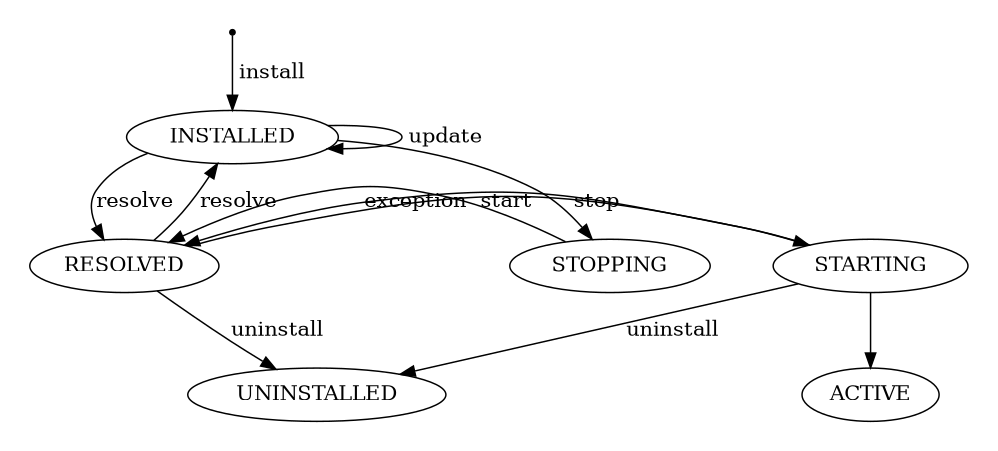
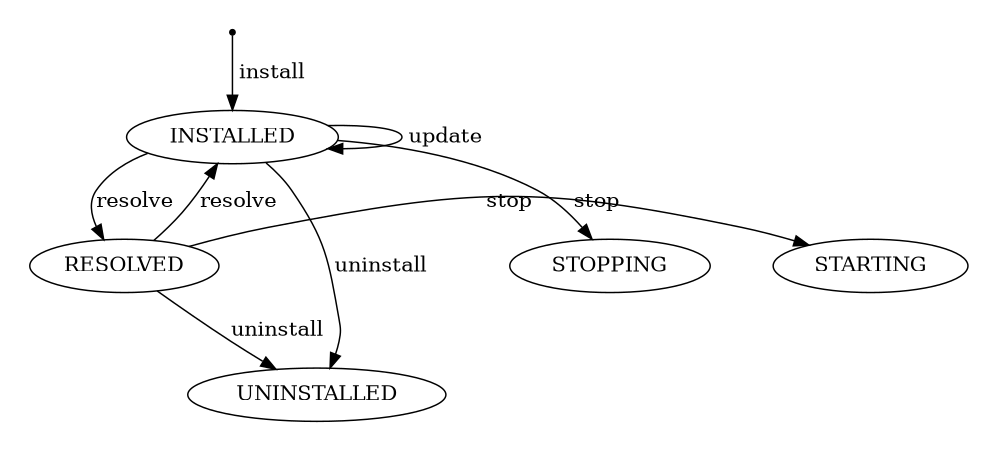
(375, 187) -> none
(505, 192) -> none
(506, 202) -> (506, 202)
(607, 327) -> (324, 250)
(871, 395) -> none
